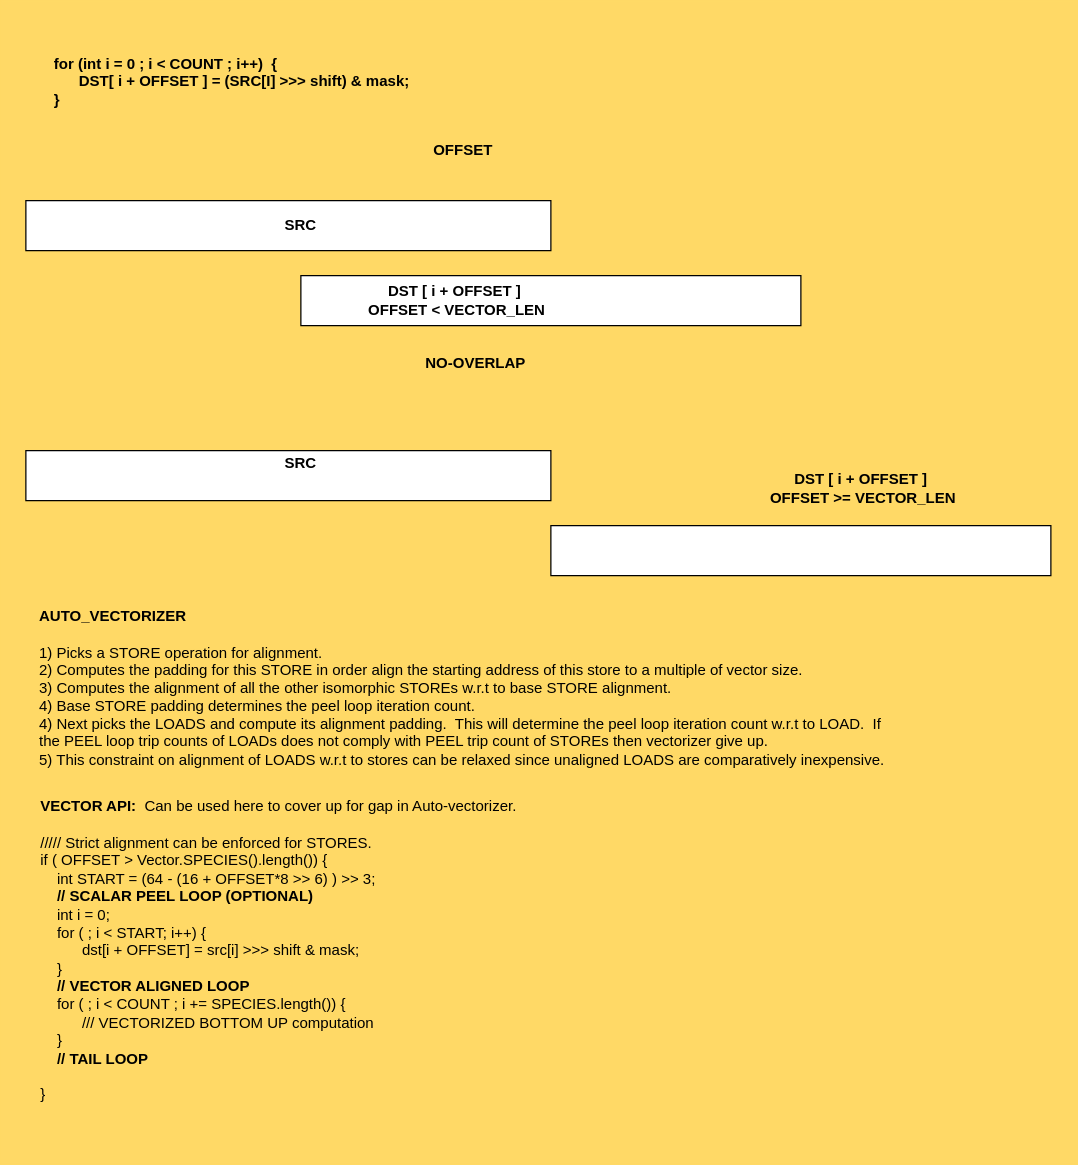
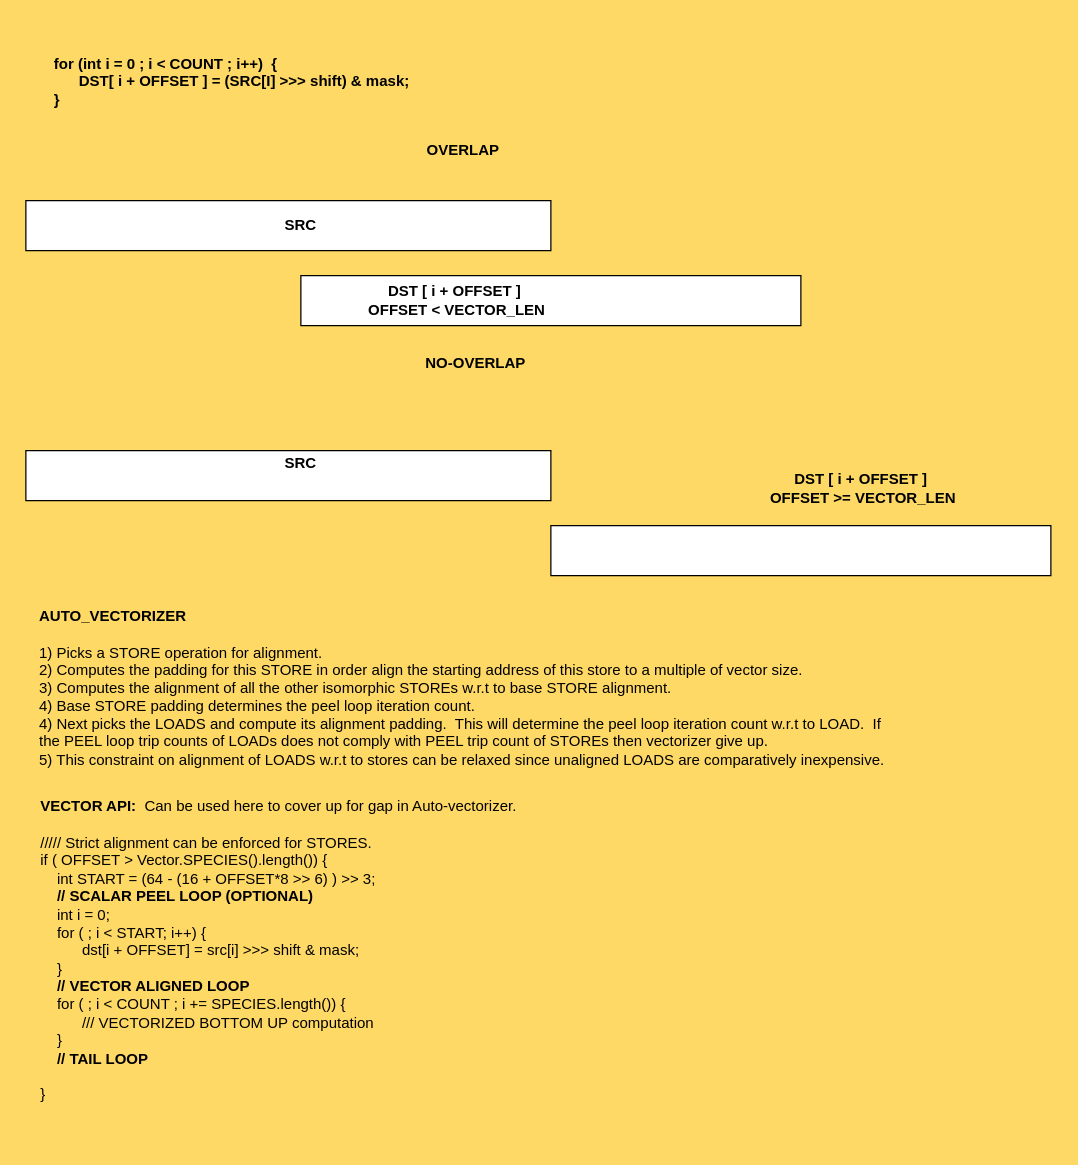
(463, 151) -> (463, 151)
